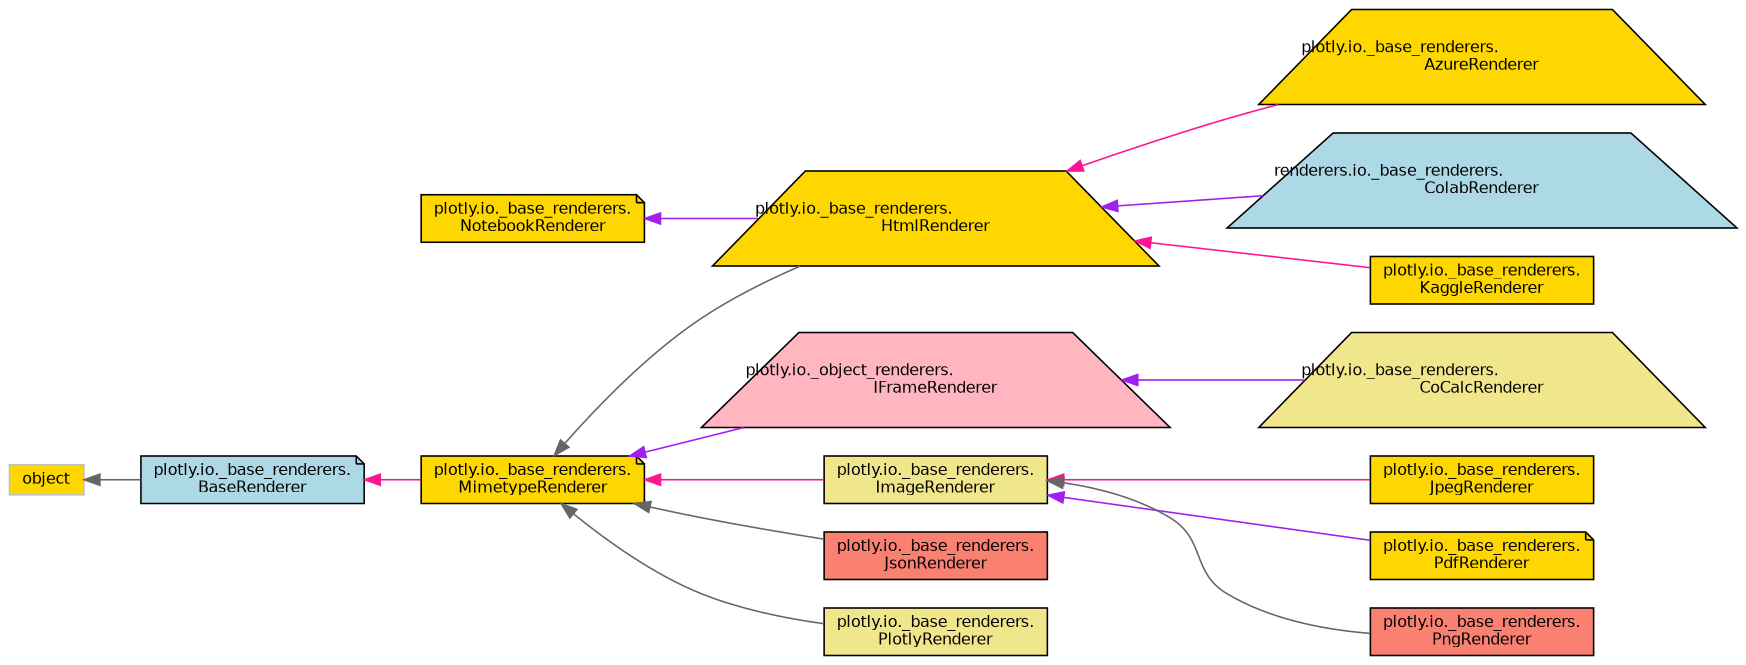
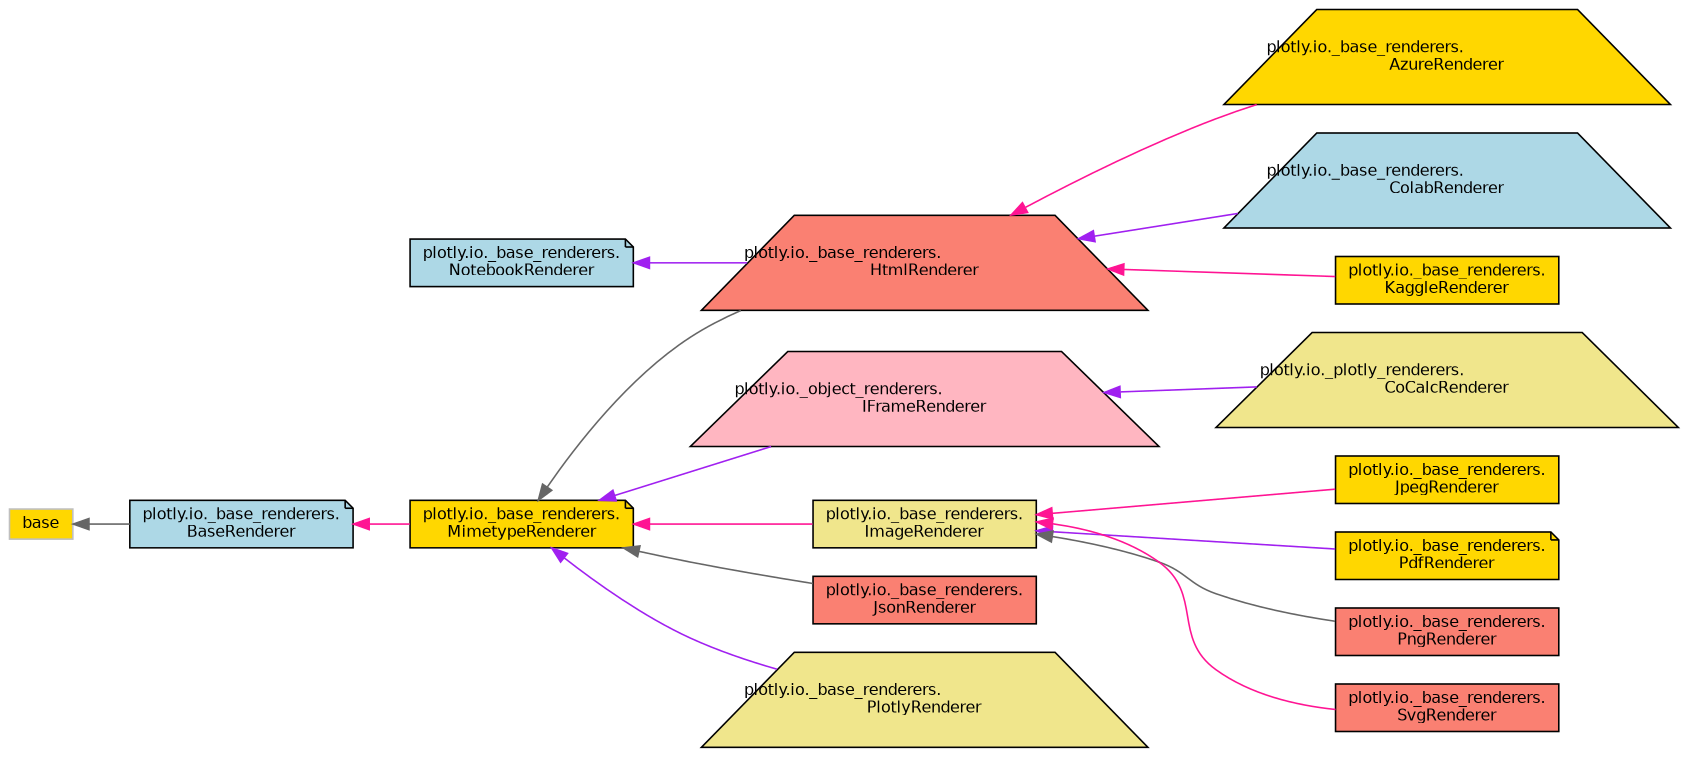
(1482, 180) -> (1447, 180)
(533, 218) -> (522, 263)
(936, 218) -> (925, 263)
(1482, 380) -> (1447, 380)
(47, 480) -> (41, 524)
(690, 589) -> (665, 625)
(936, 632) -> (925, 700)
none -> (1447, 708)
